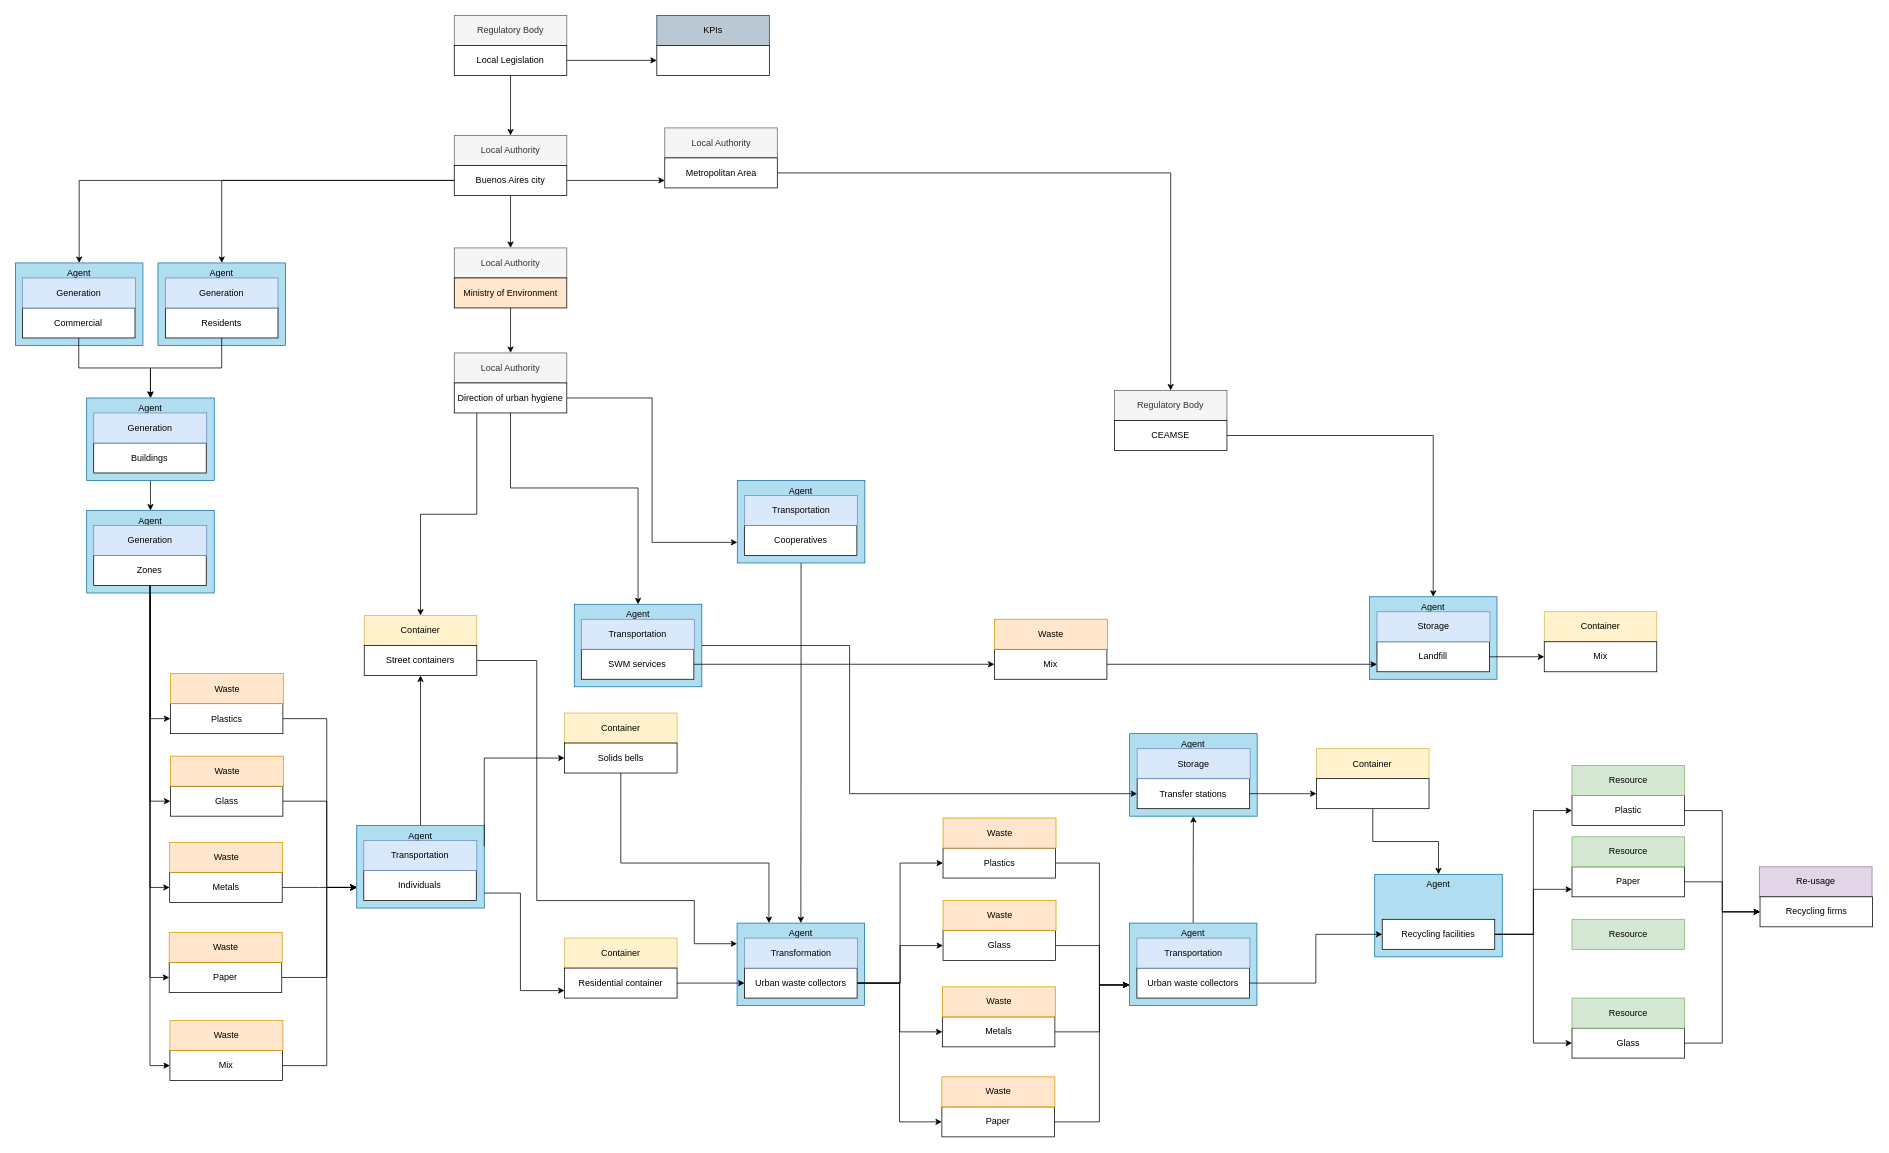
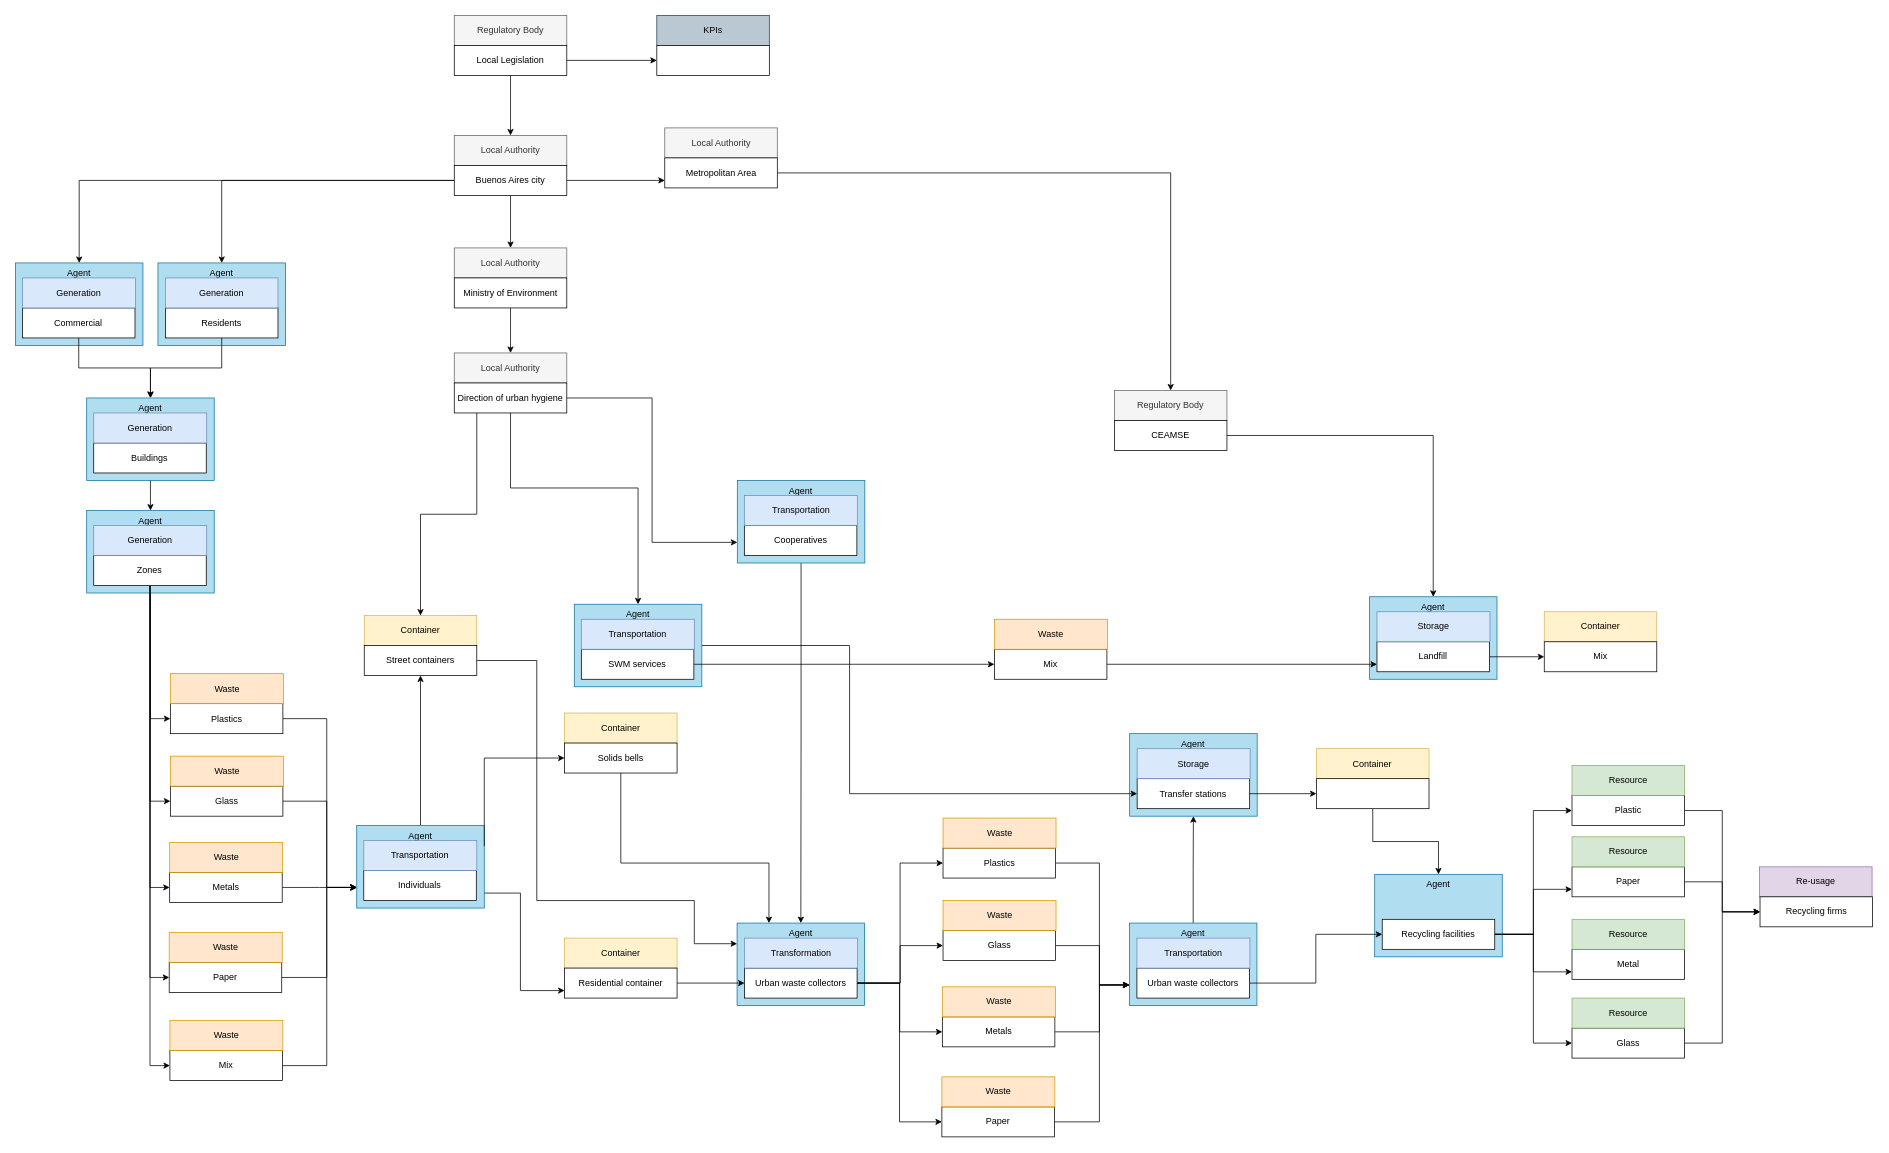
(510, 293) -> (510, 293)
none -> (1628, 964)
none -> (1550, 972)
